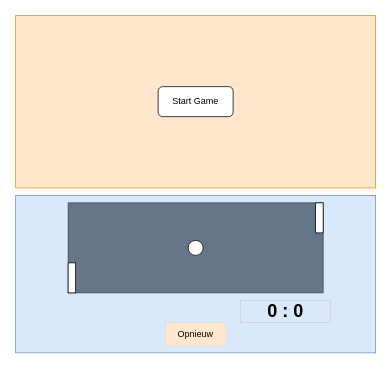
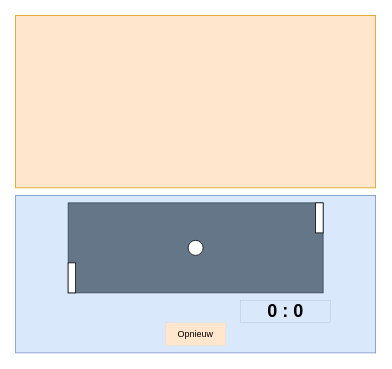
(195, 102) -> none
